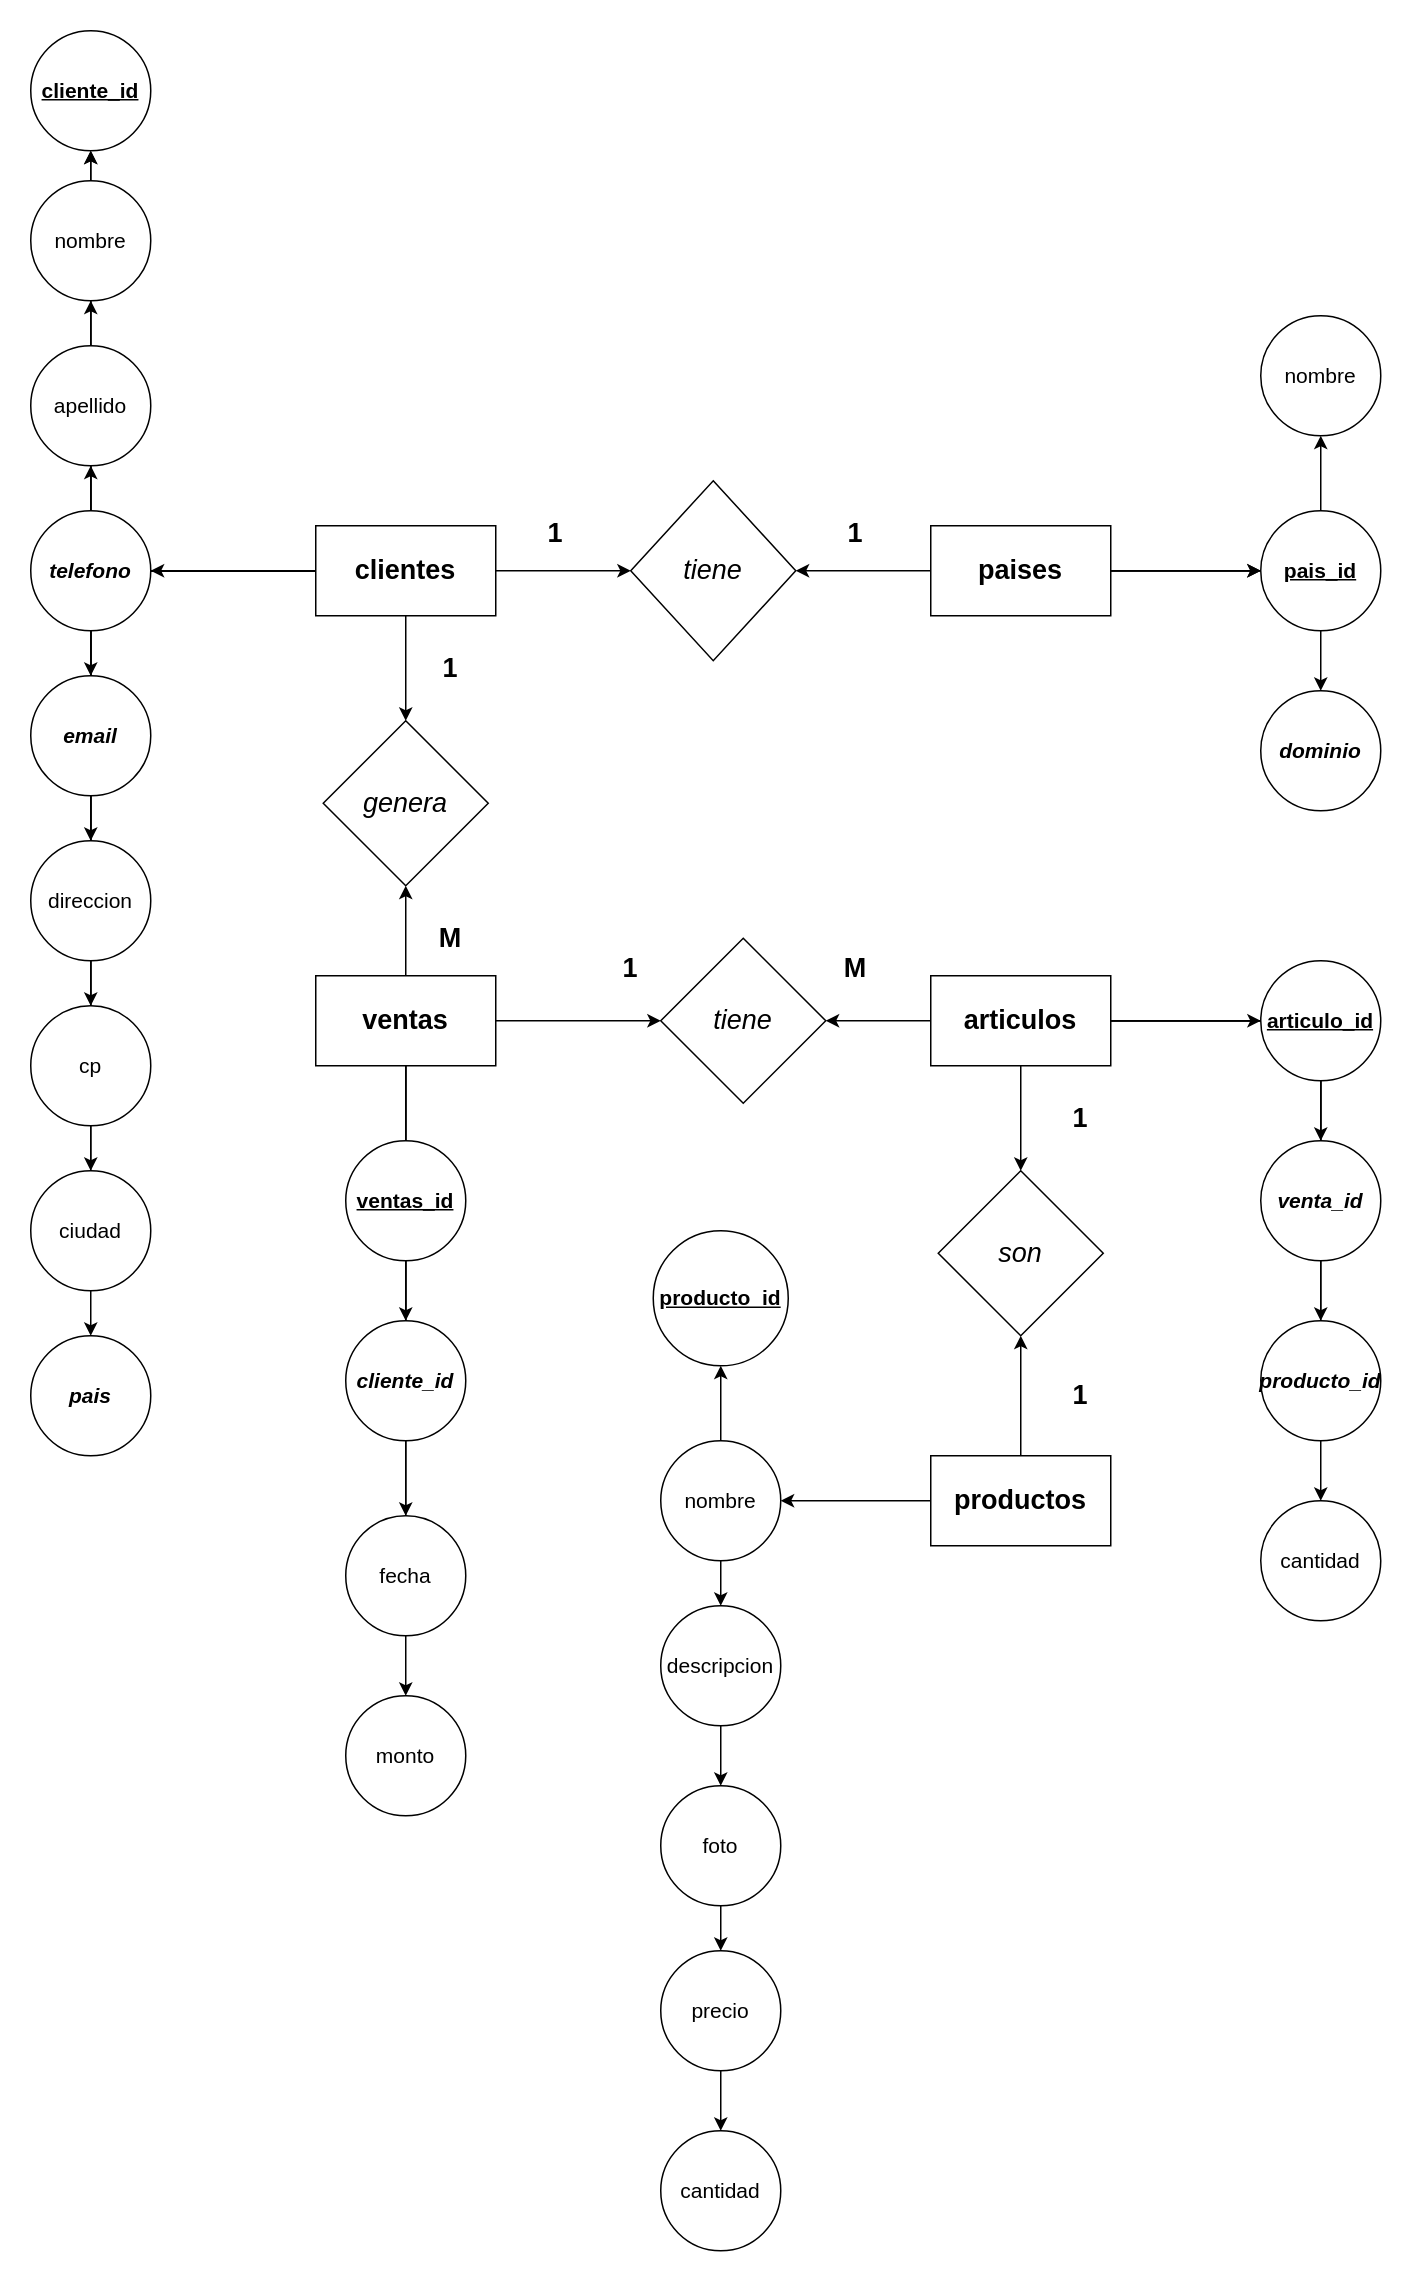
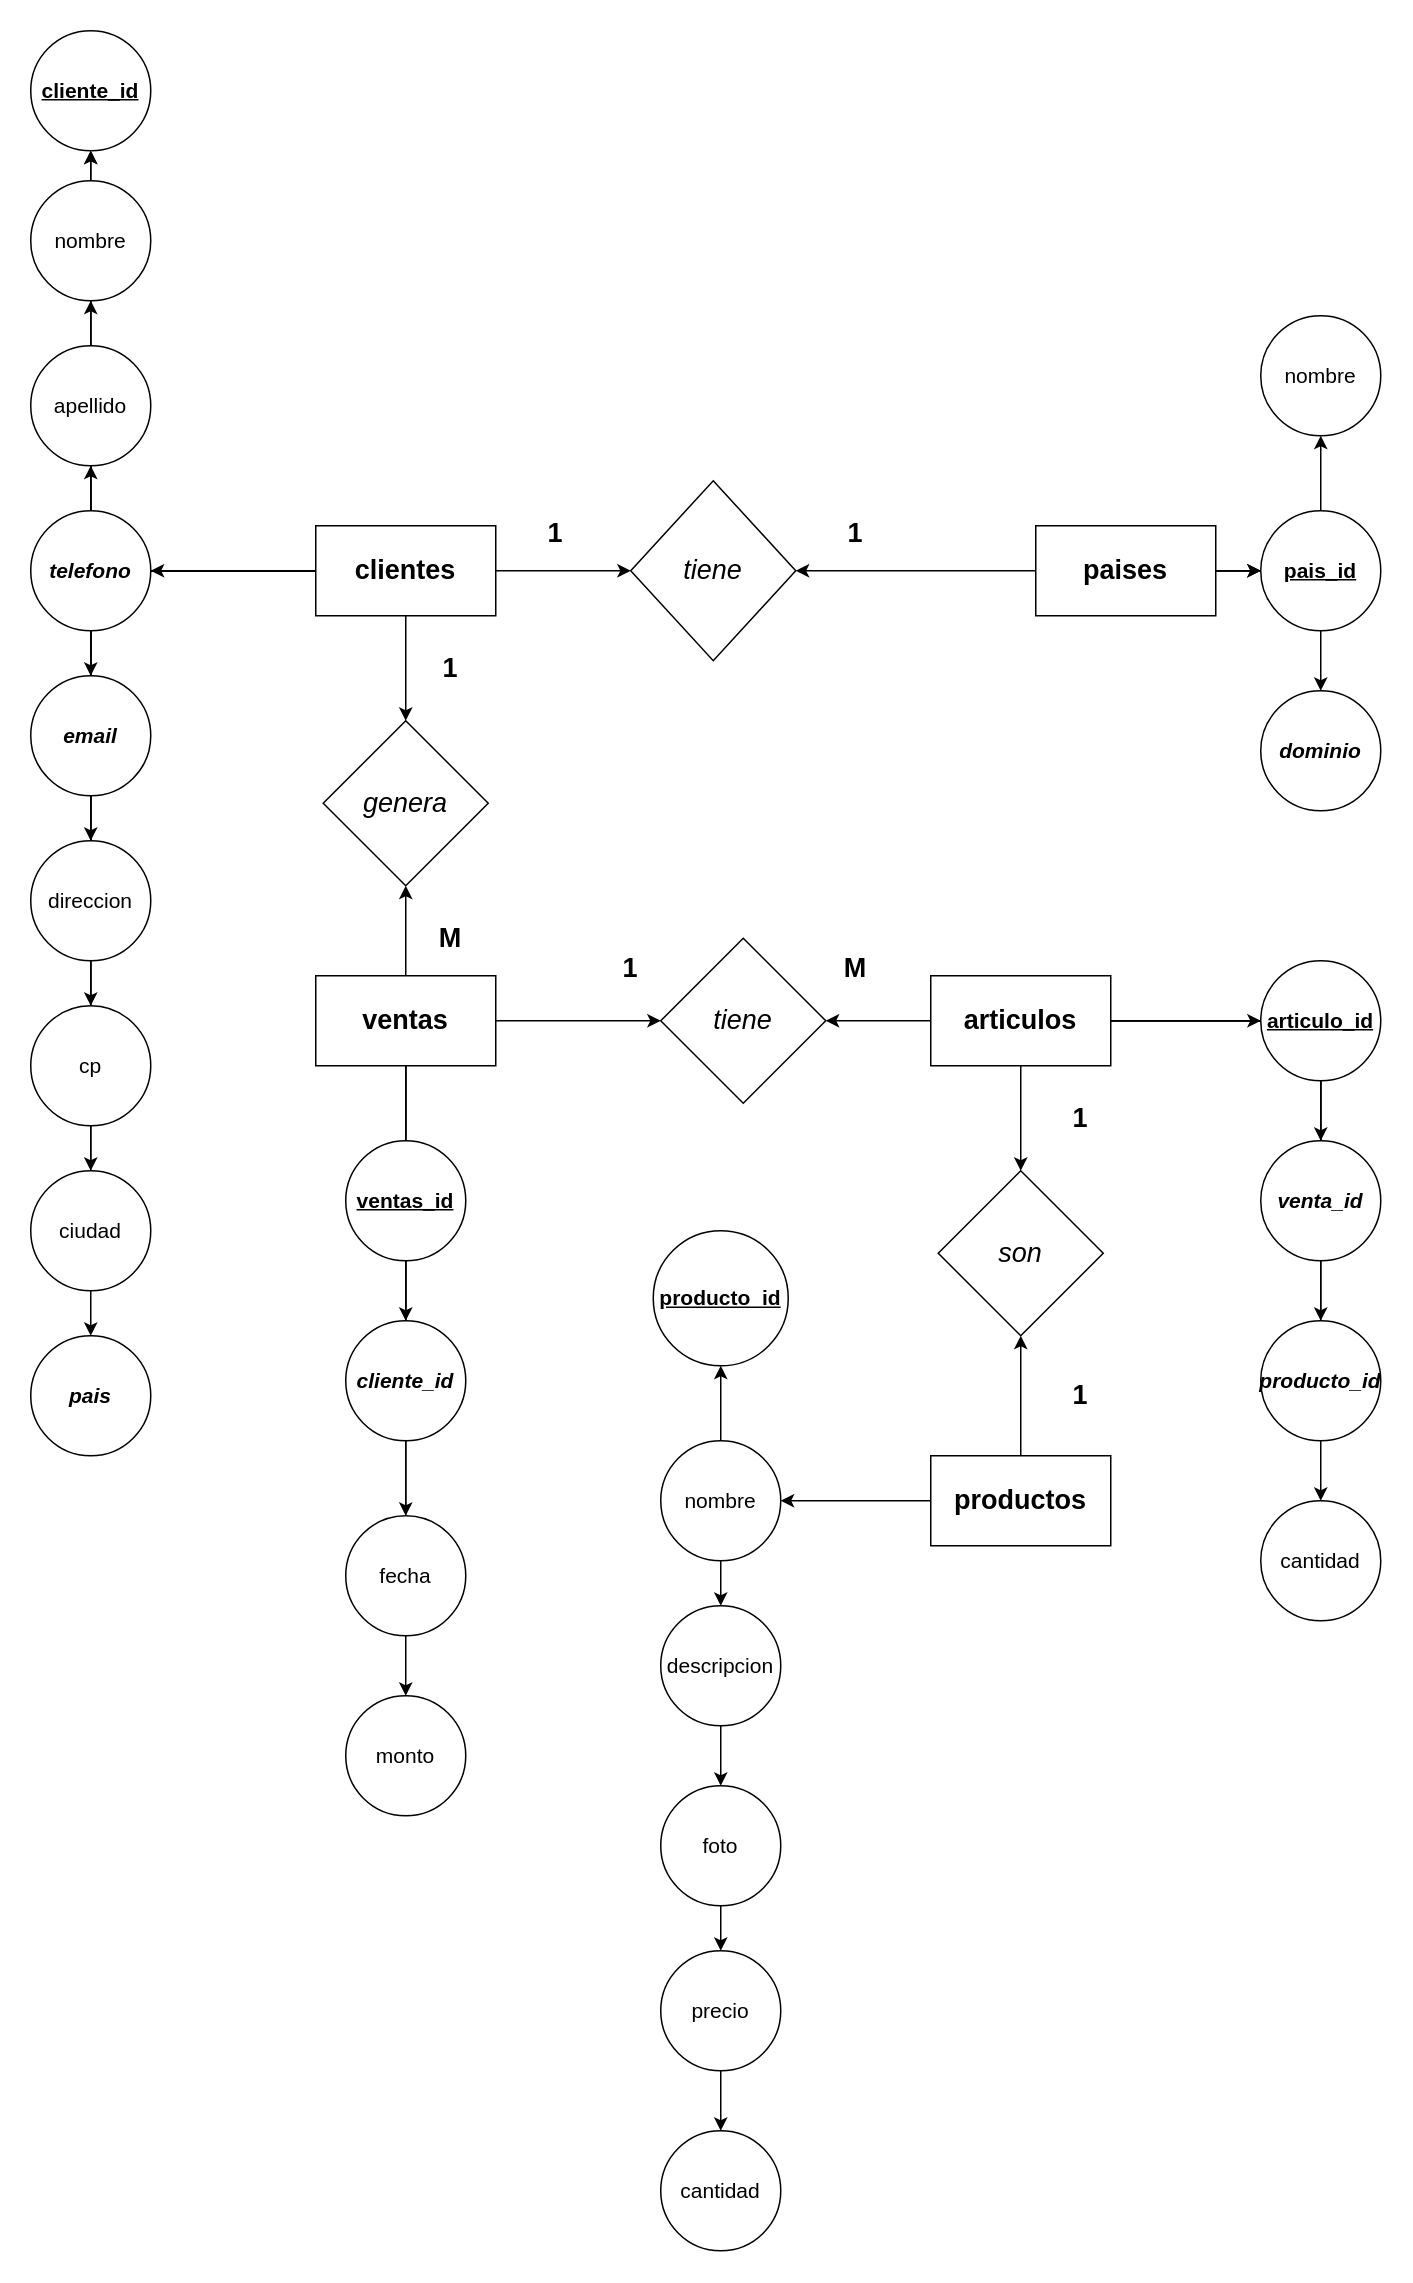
(1021, 571) -> (1126, 571)
